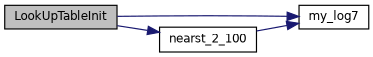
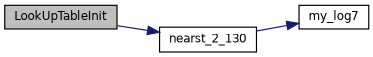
(202, 16) -> none
(208, 40) -> (208, 40)
